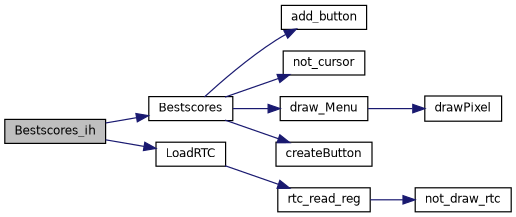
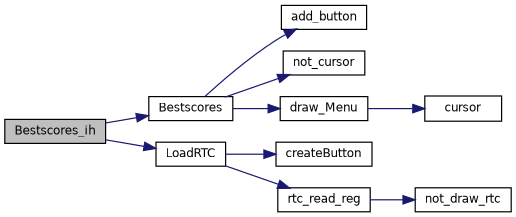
(463, 109) -> (463, 109)
(252, 129) -> (245, 154)
